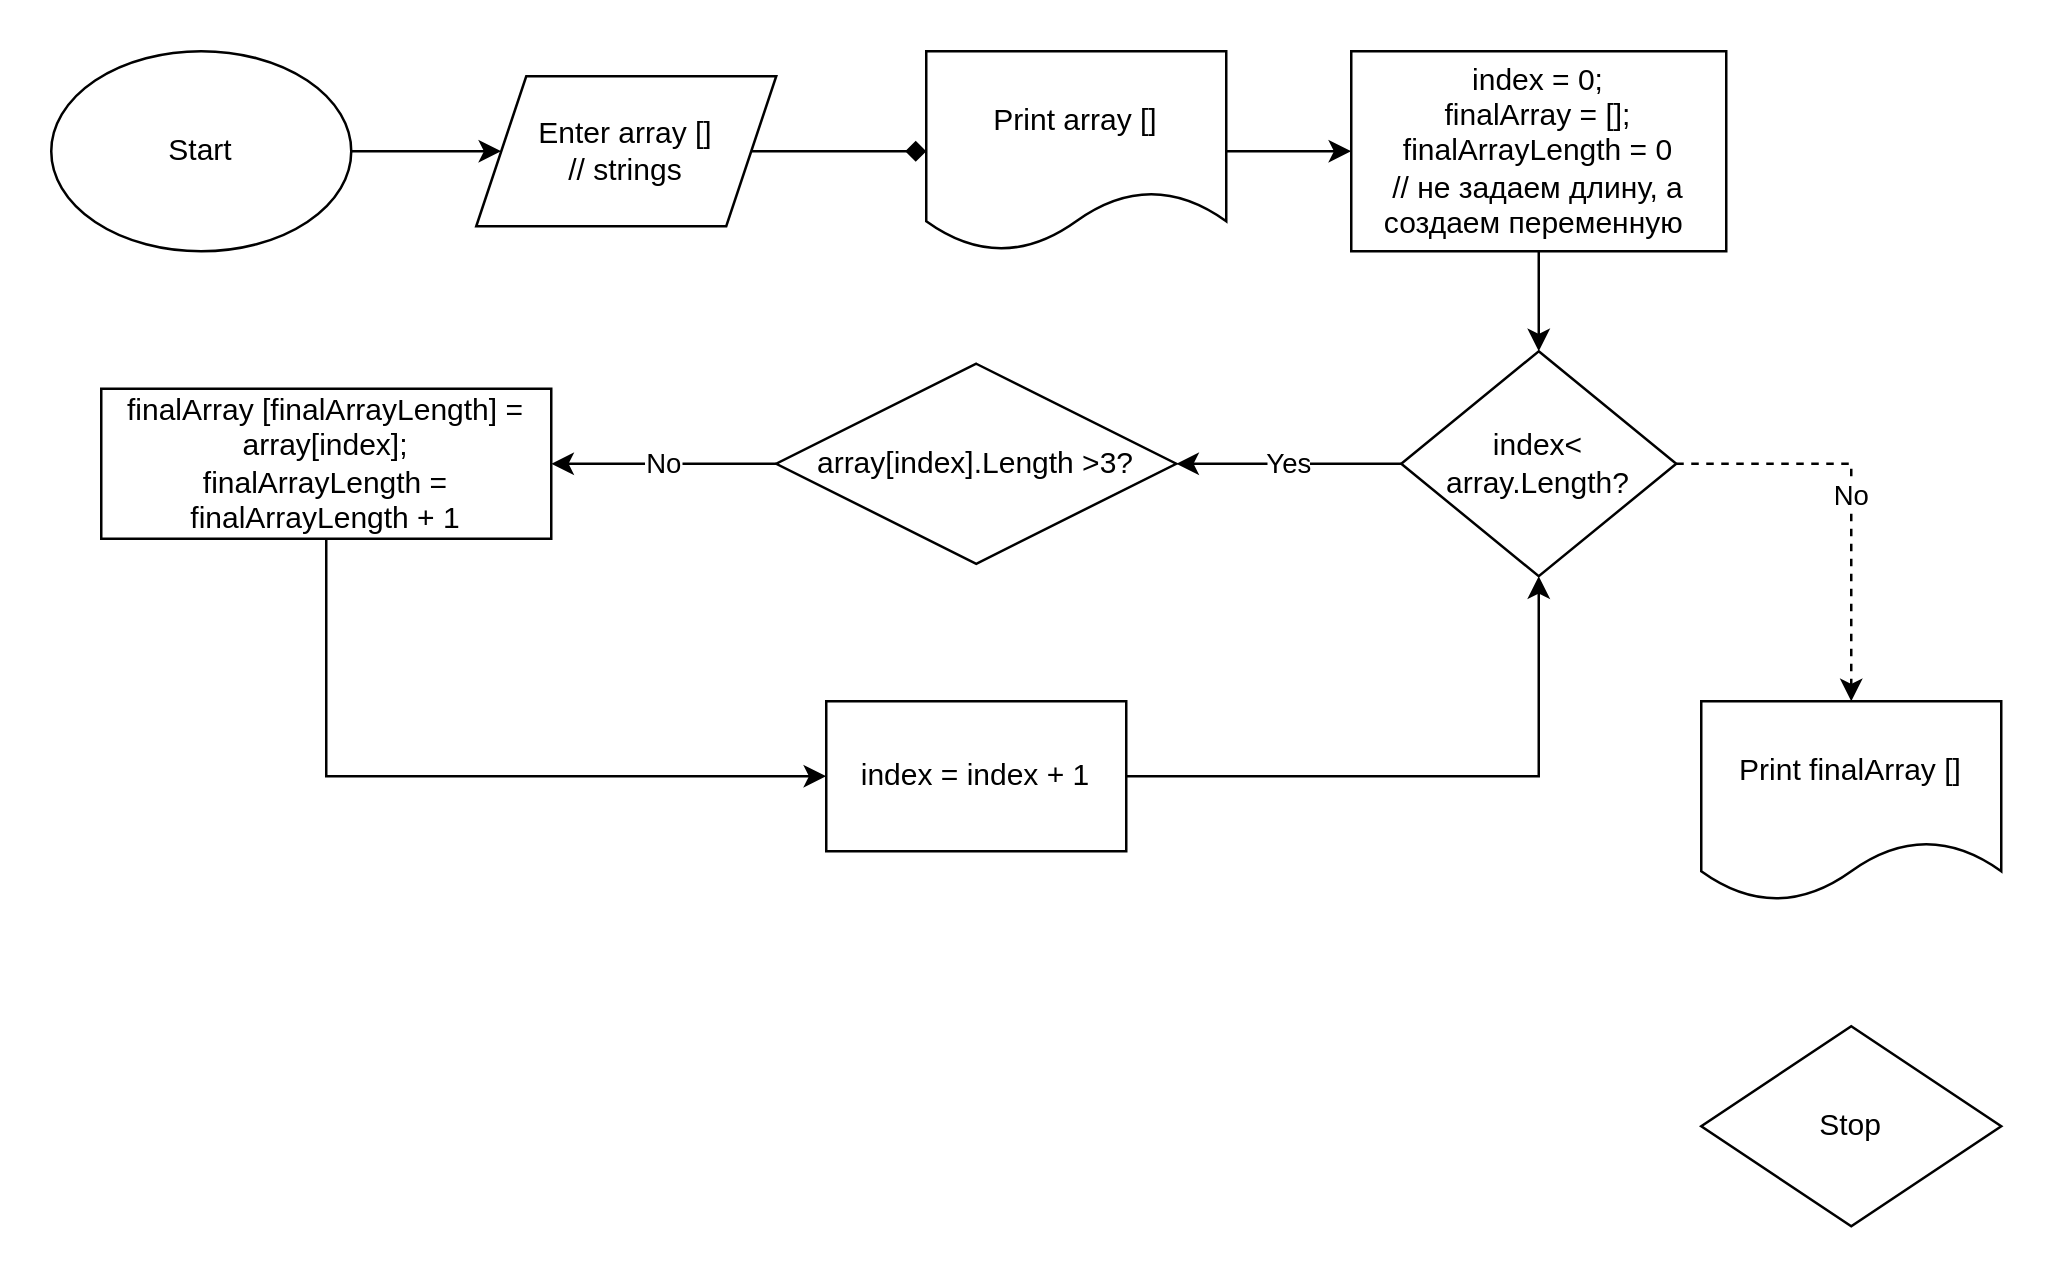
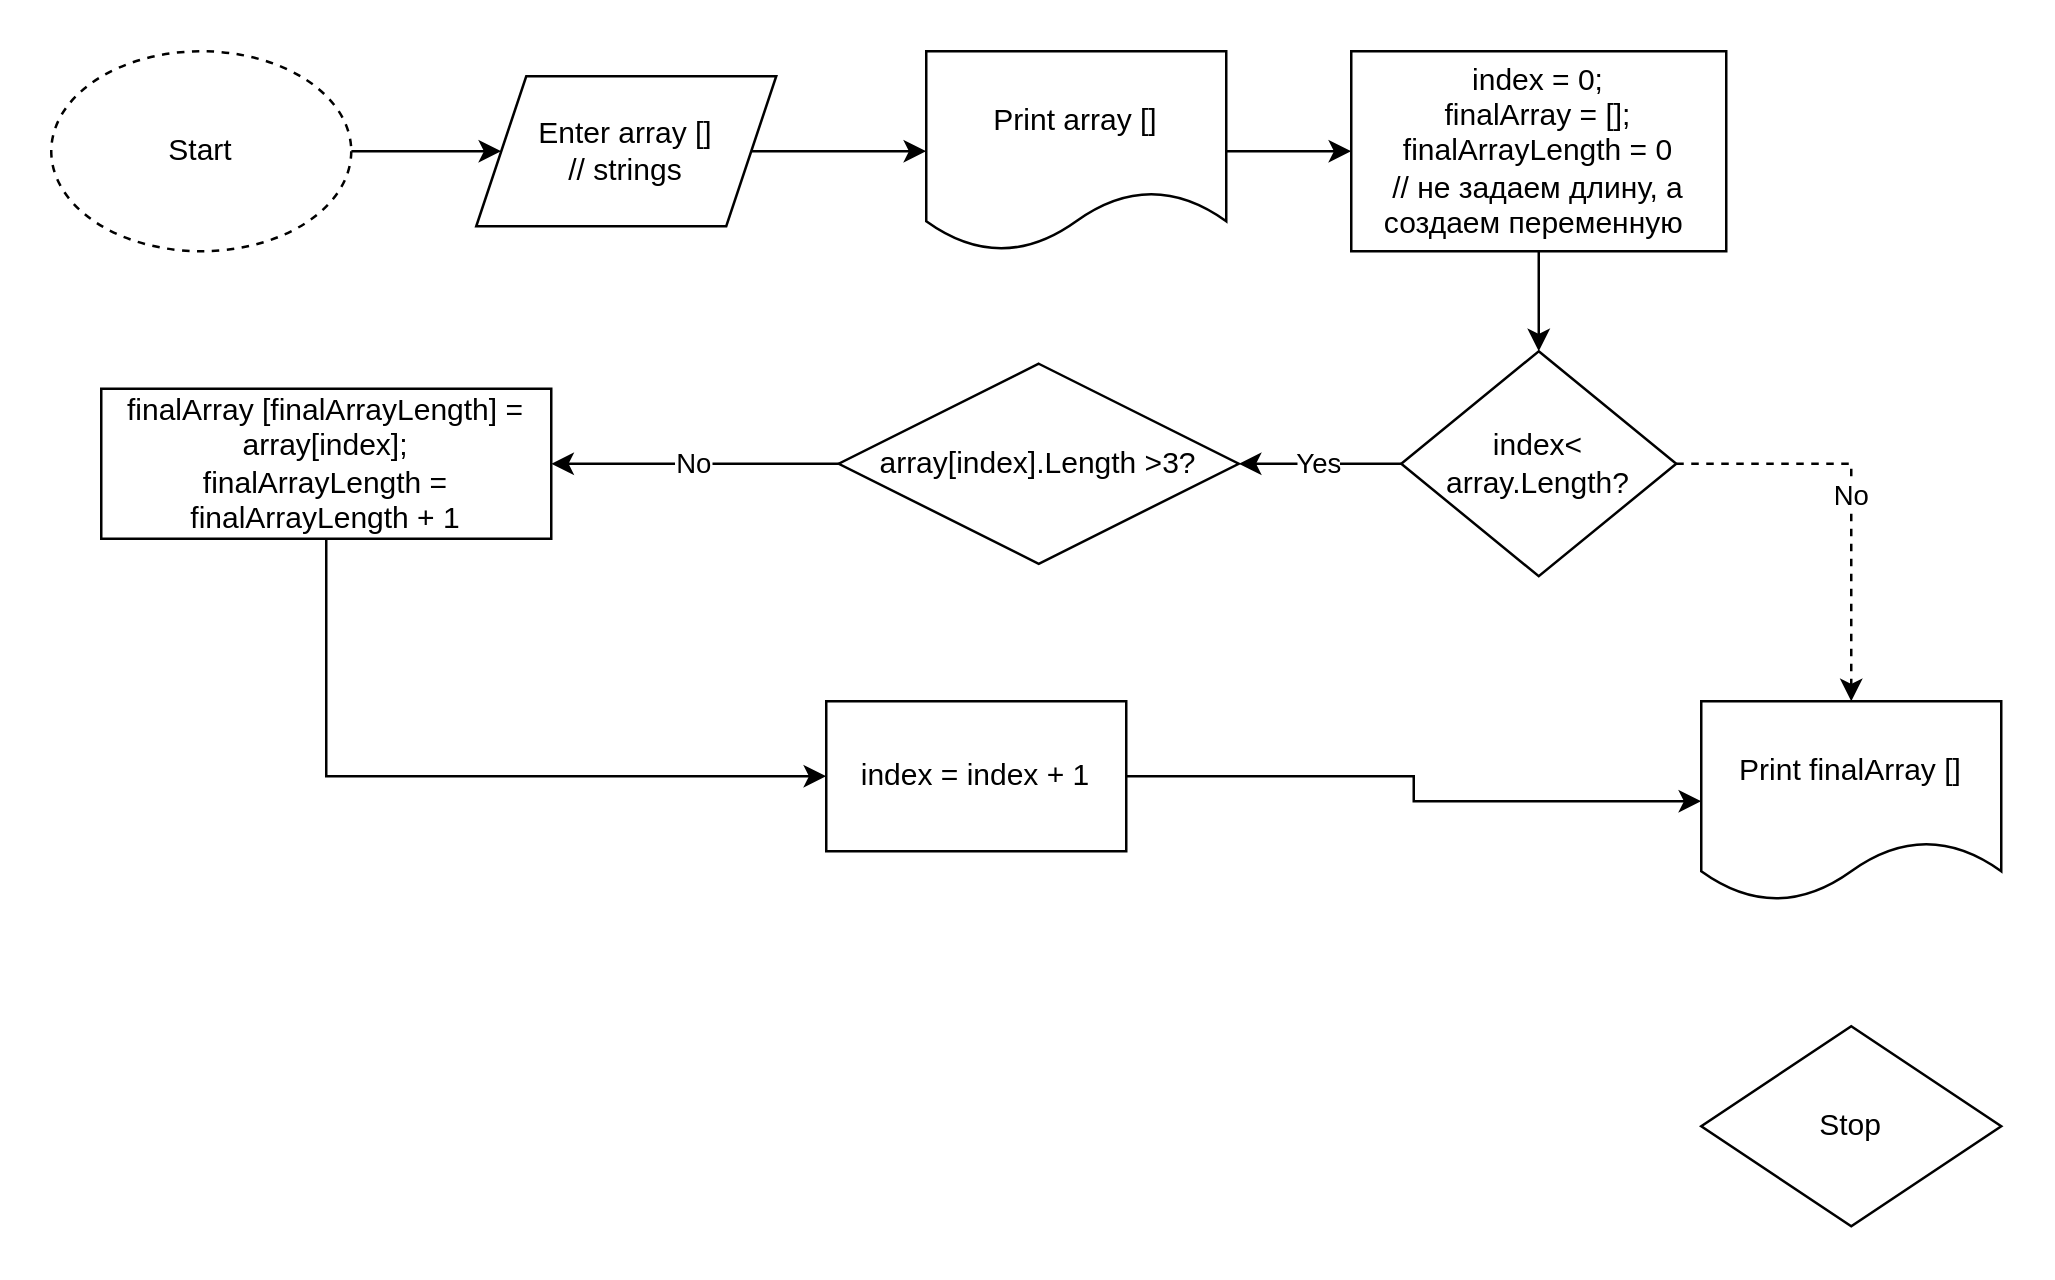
(201, 151) -> (201, 151)
(906, 151) -> (907, 151)
(976, 464) -> (1039, 464)
(1539, 749) -> (1535, 801)
